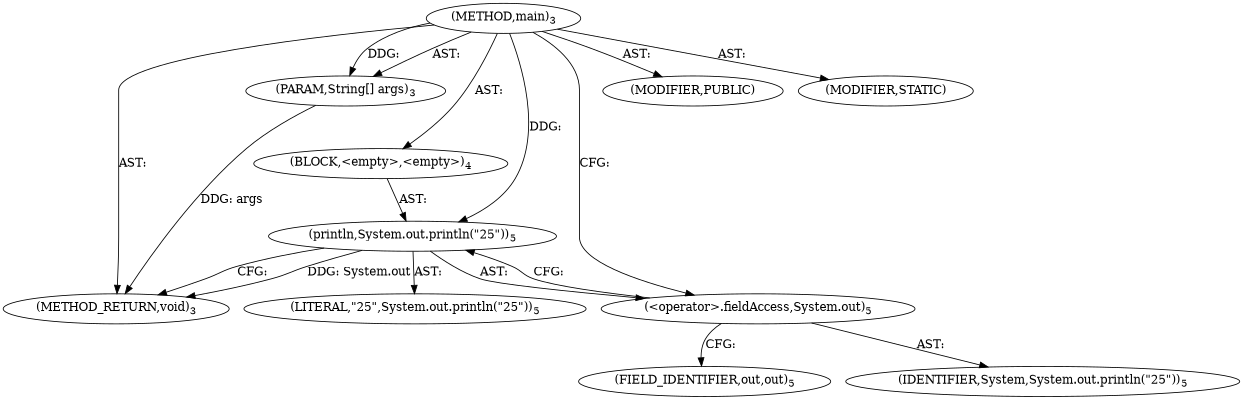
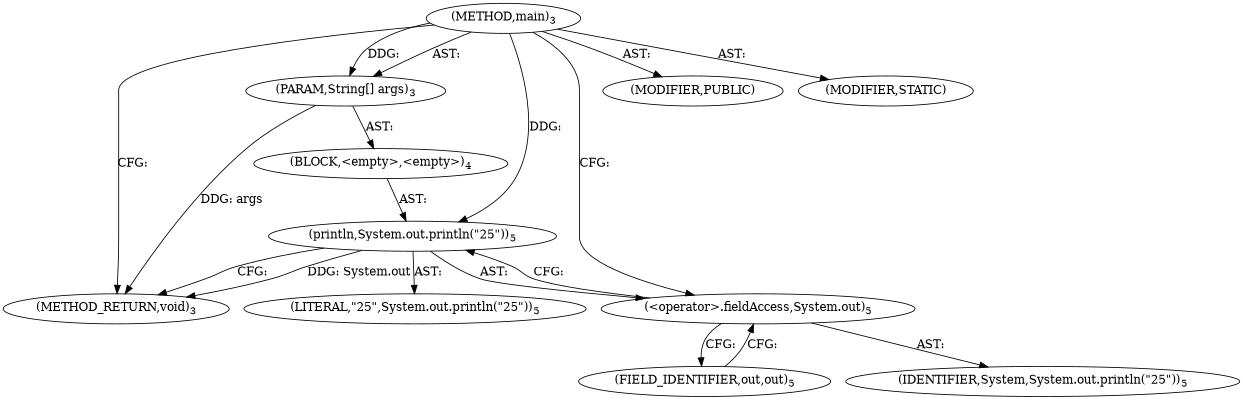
(462, 95) -> (361, 123)
(135, 164) -> (135, 164)
none -> (740, 351)
